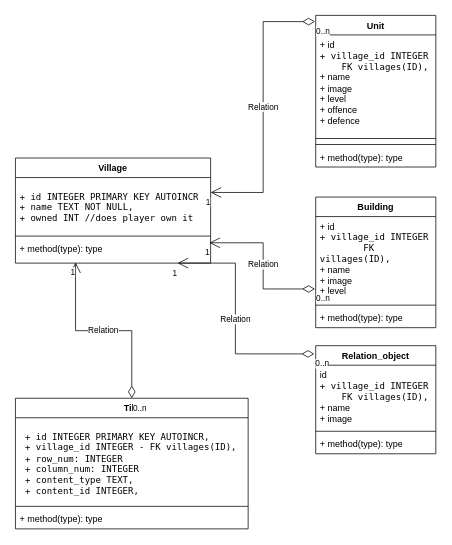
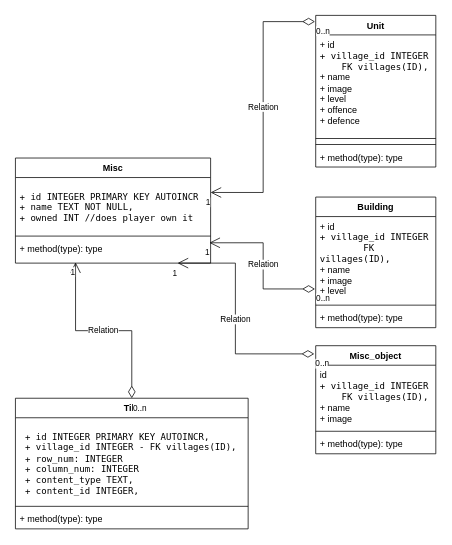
(113, 169) -> (113, 169)
(375, 356) -> (375, 356)
